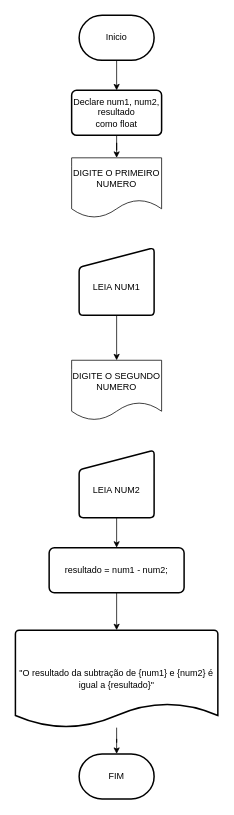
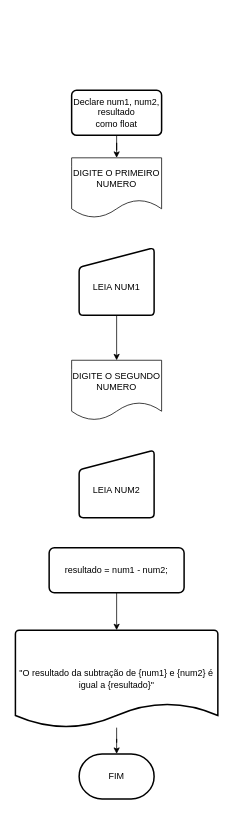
(117, 38) -> none
(117, 72) -> none
(117, 530) -> none
